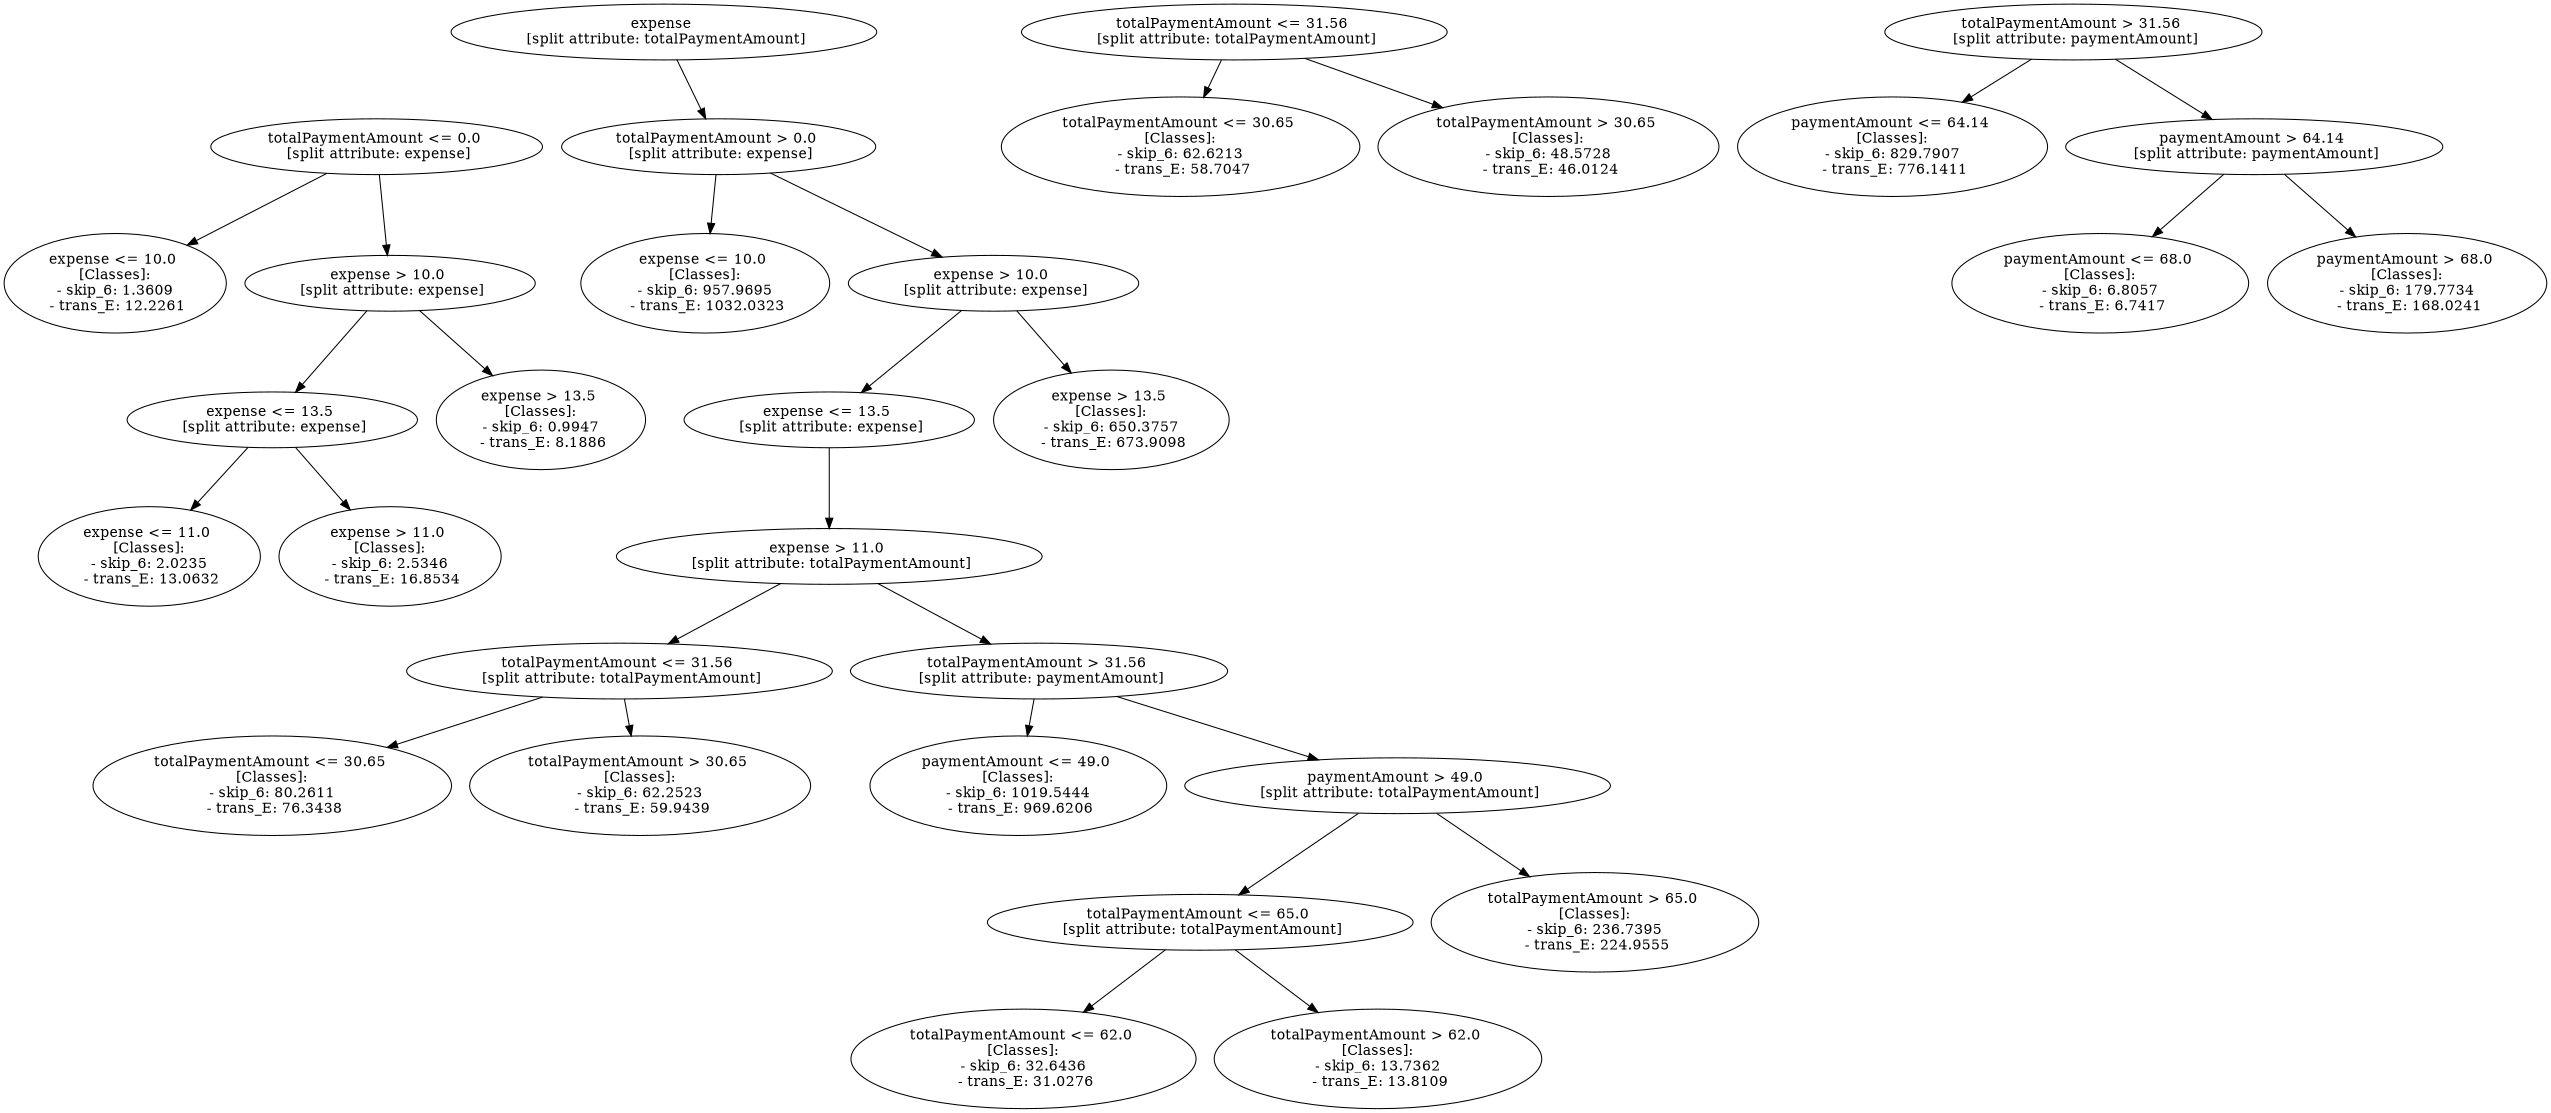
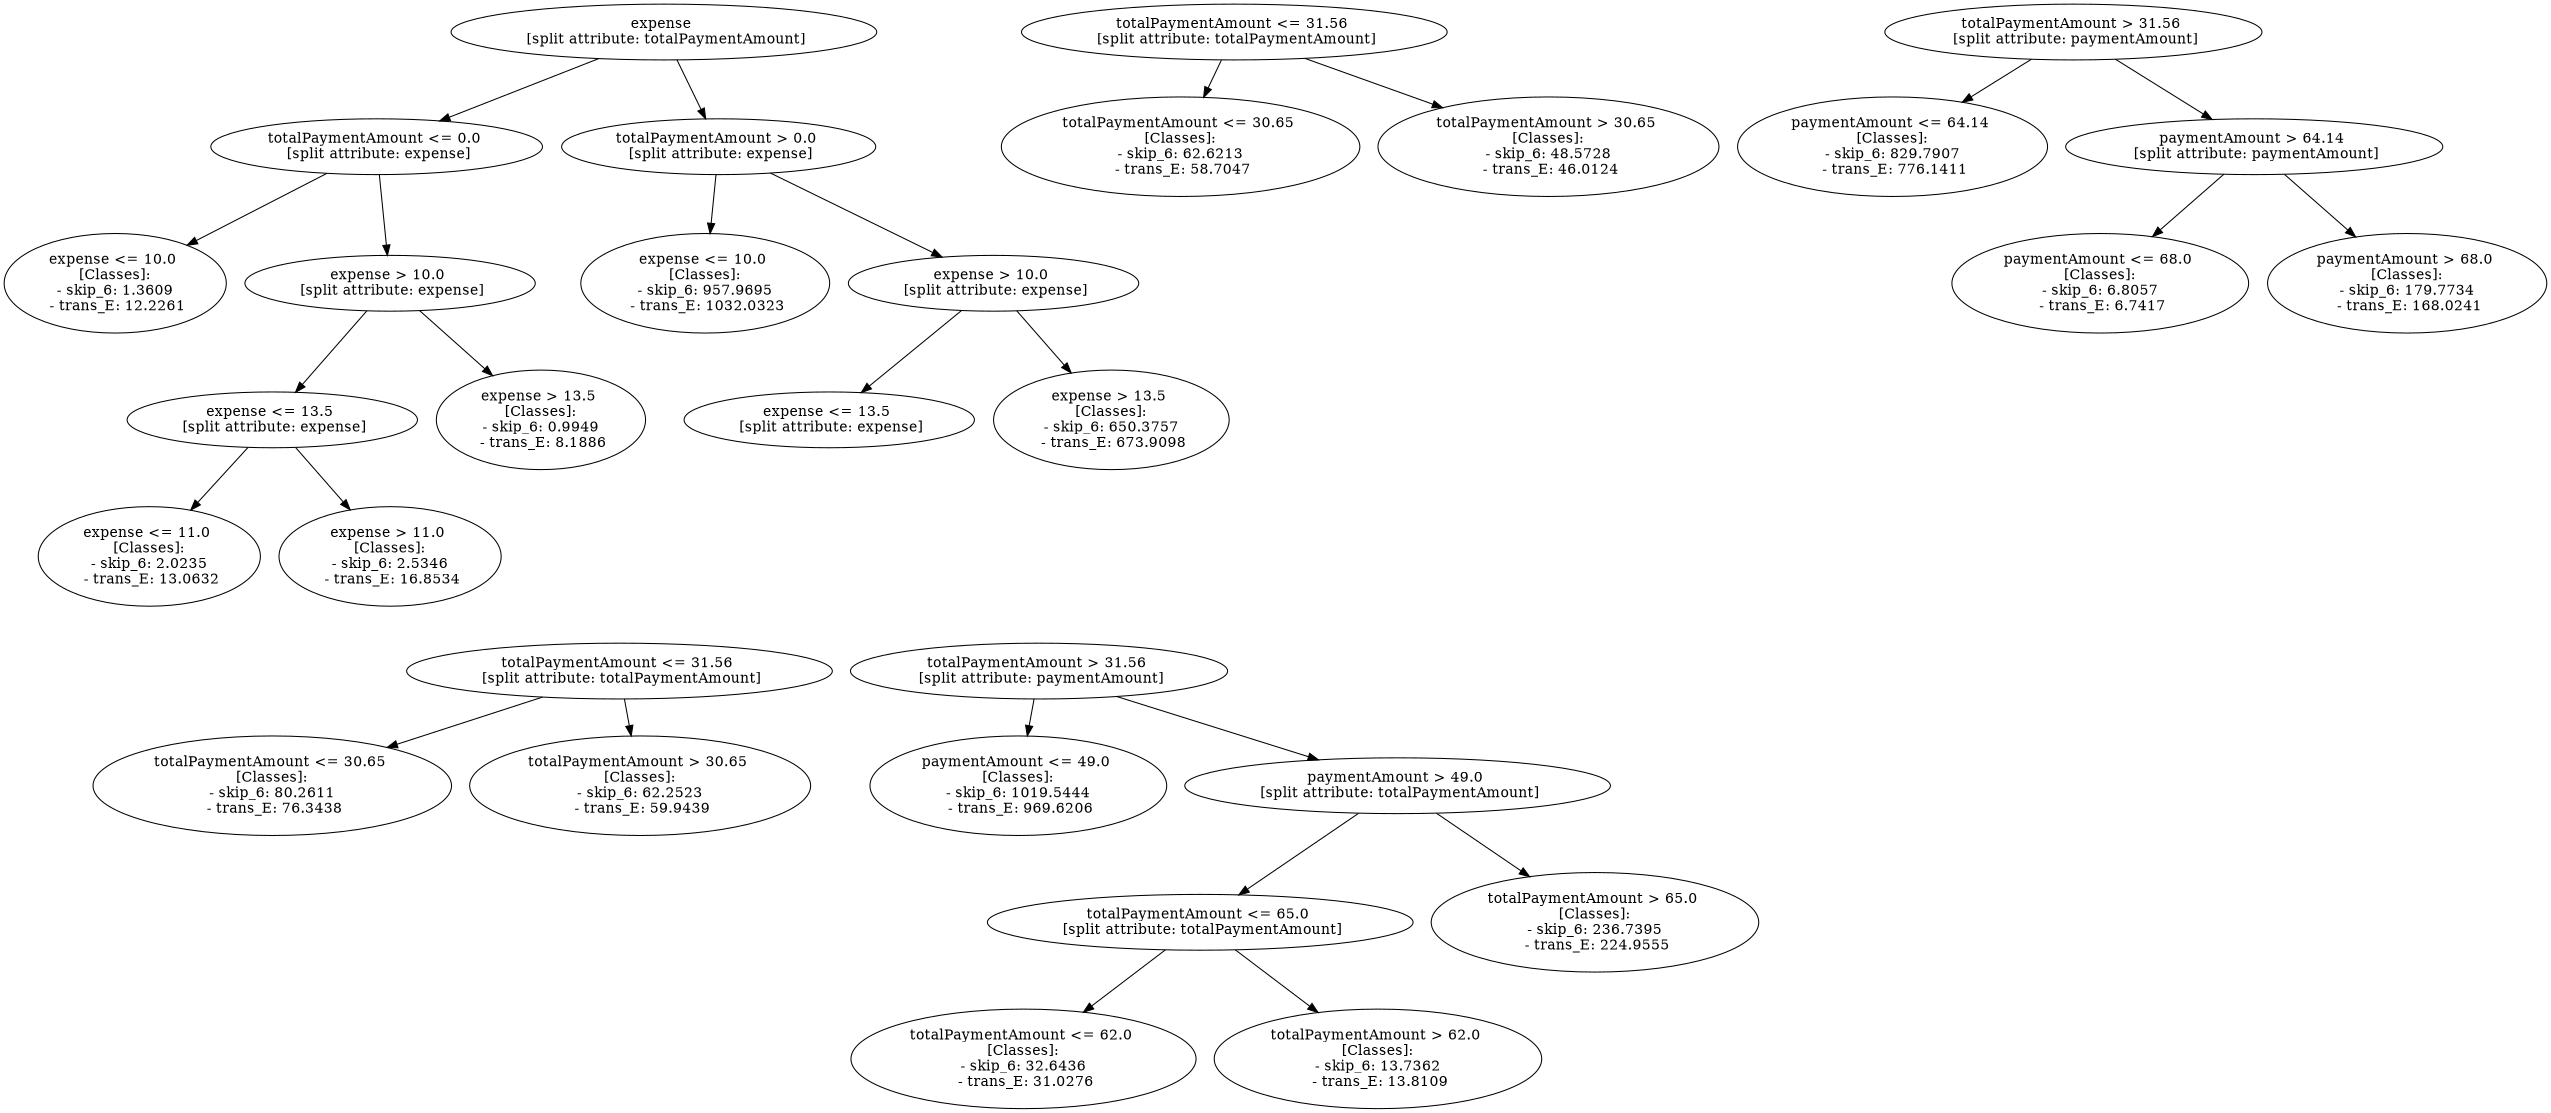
none -> (524, 88)
(541, 420) -> (541, 420)
(829, 556) -> none
